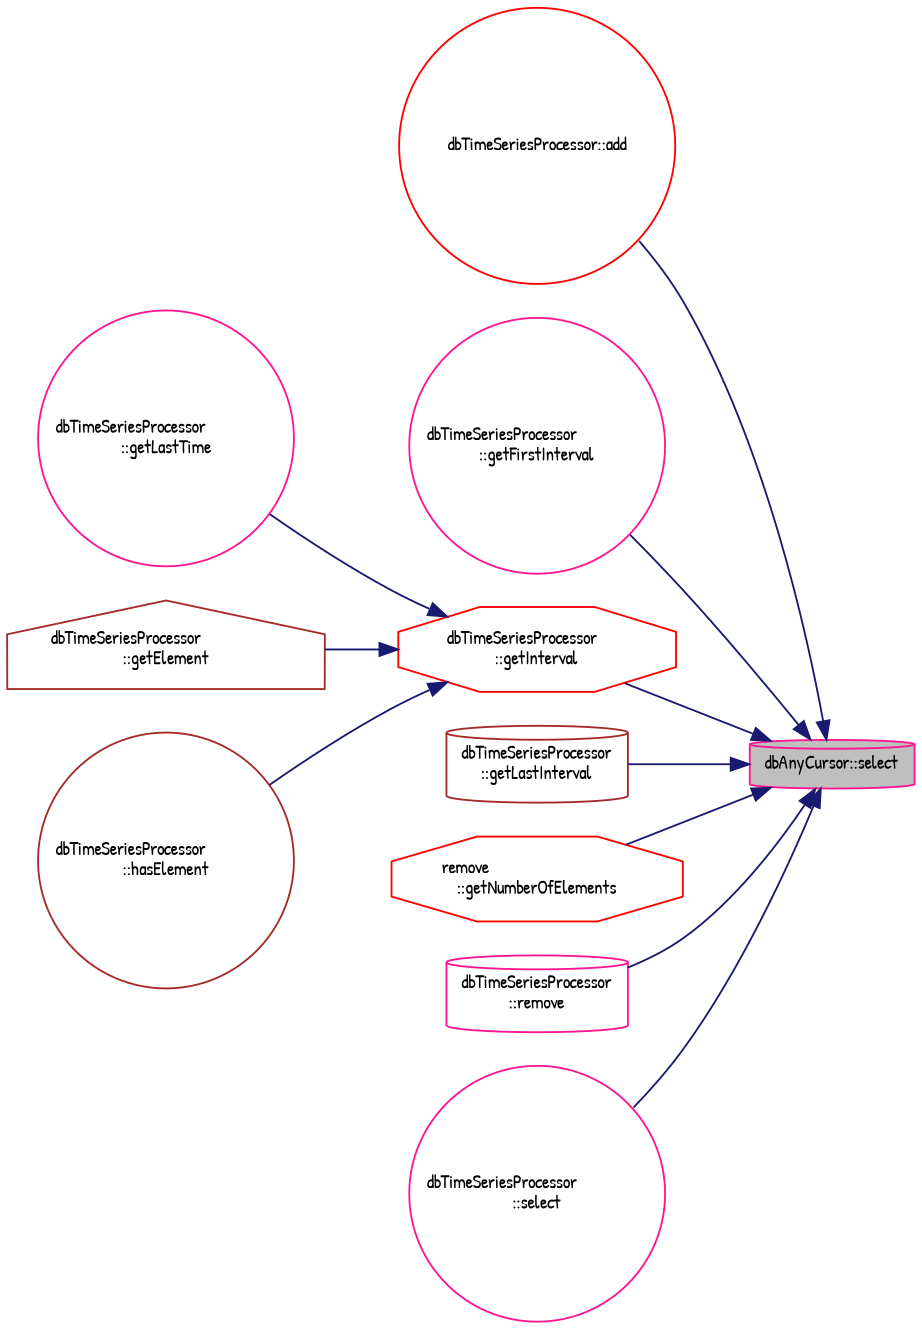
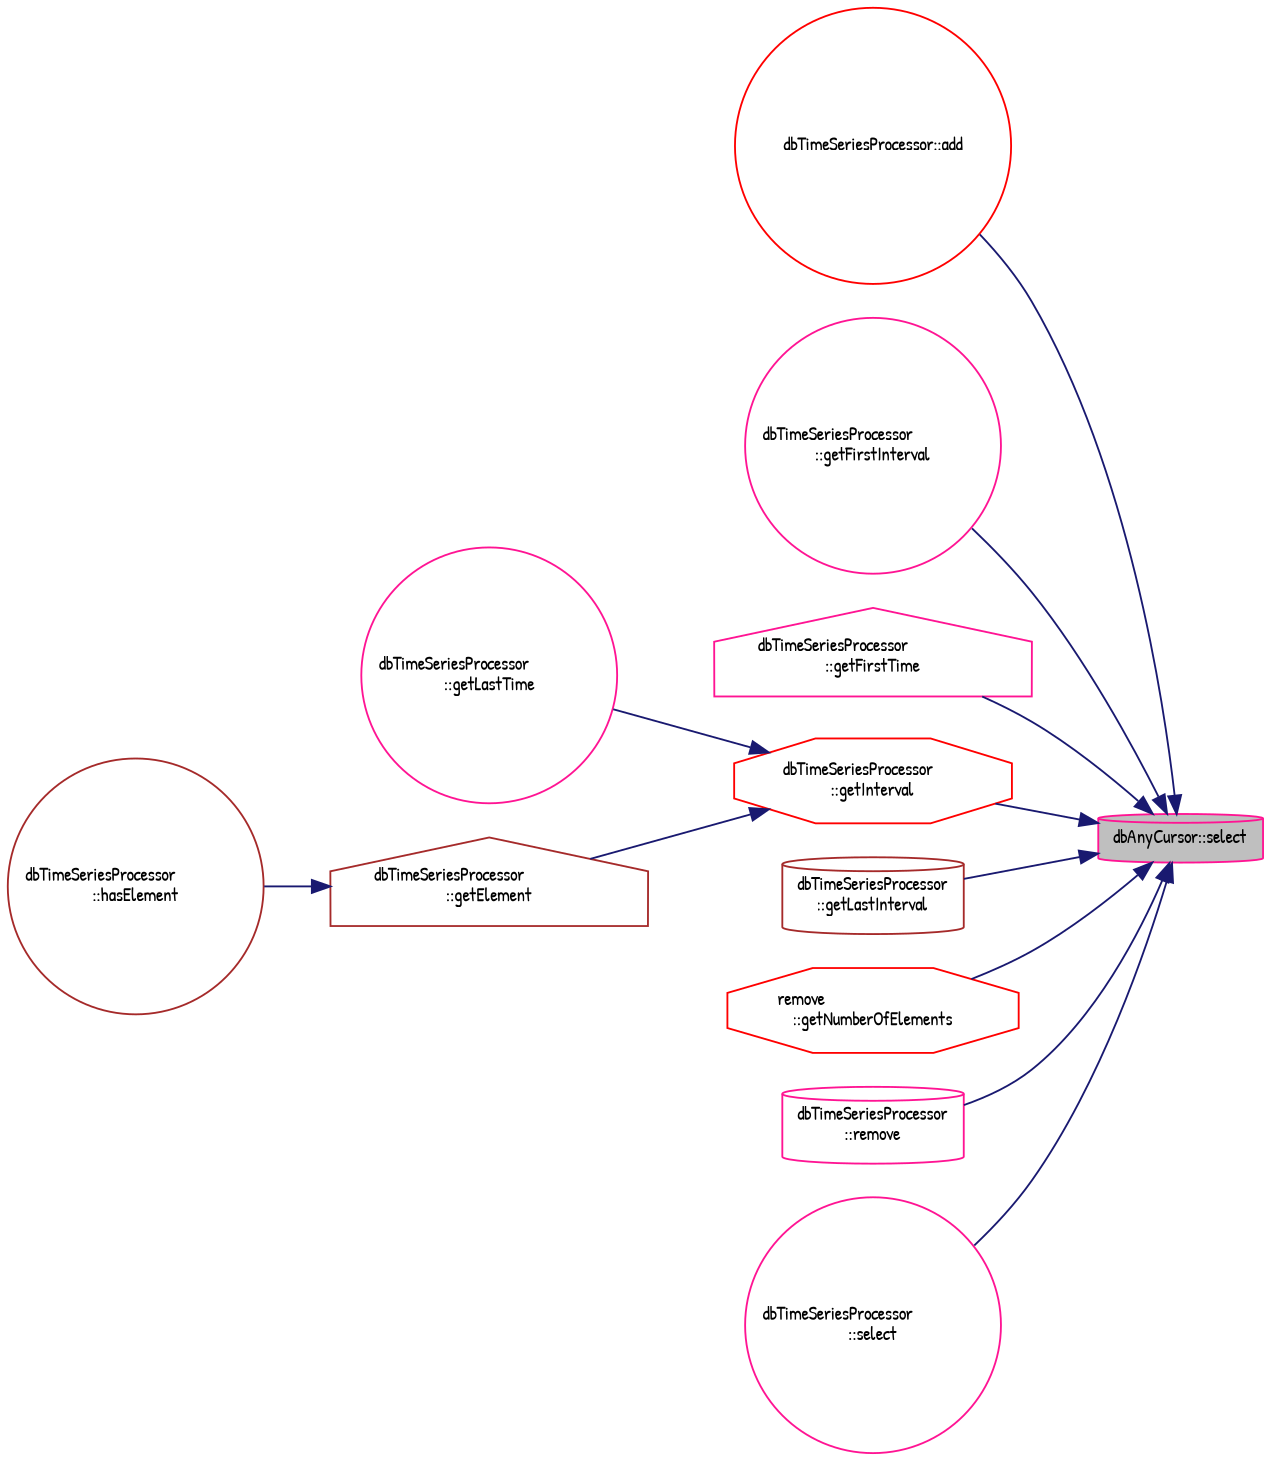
none -> (873, 657)
(347, 734) -> (288, 886)
